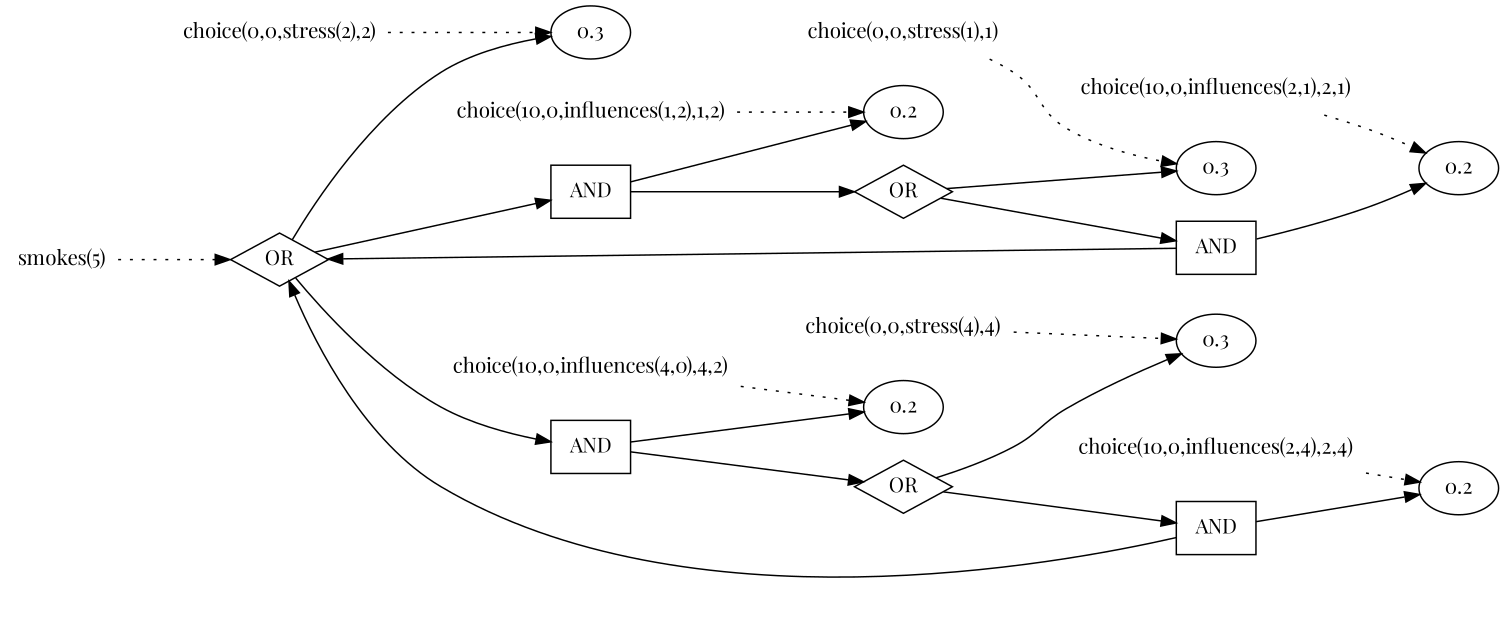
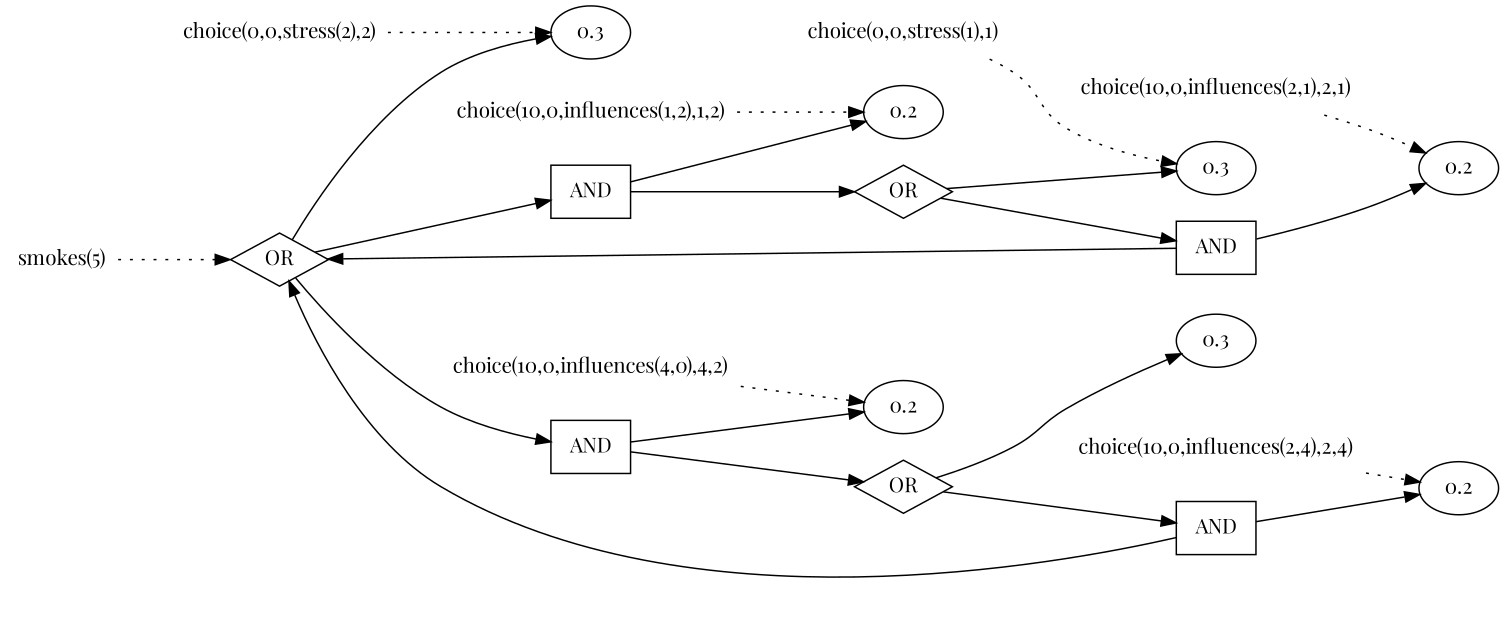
(903, 327) -> none
